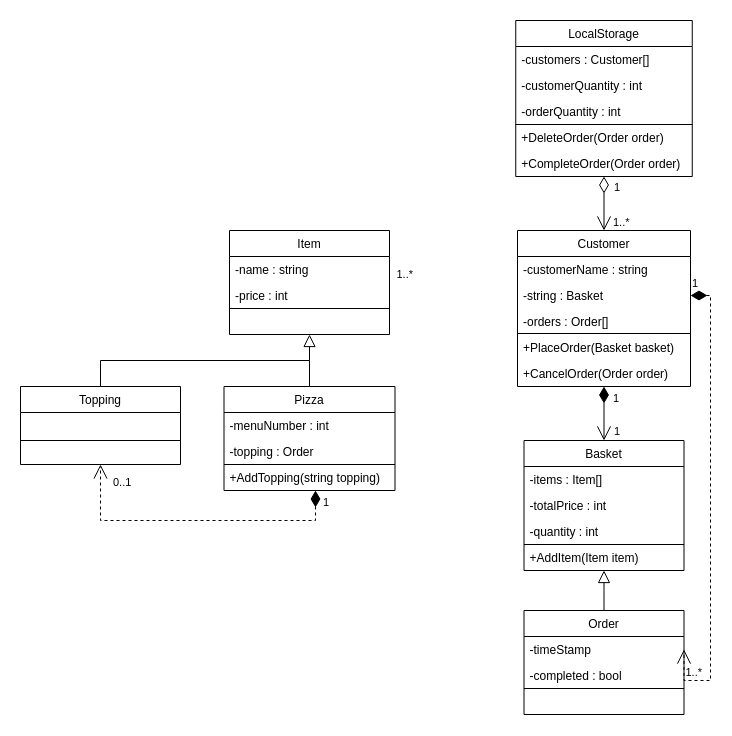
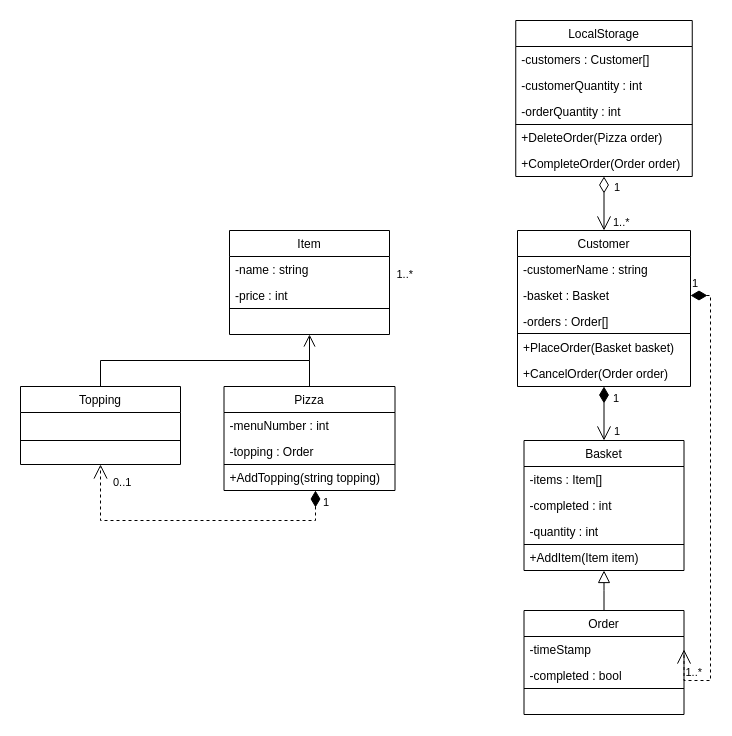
(602, 138) -> (601, 138)
(571, 296) -> (572, 296)
(310, 348) -> (310, 343)
(577, 506) -> (575, 506)
